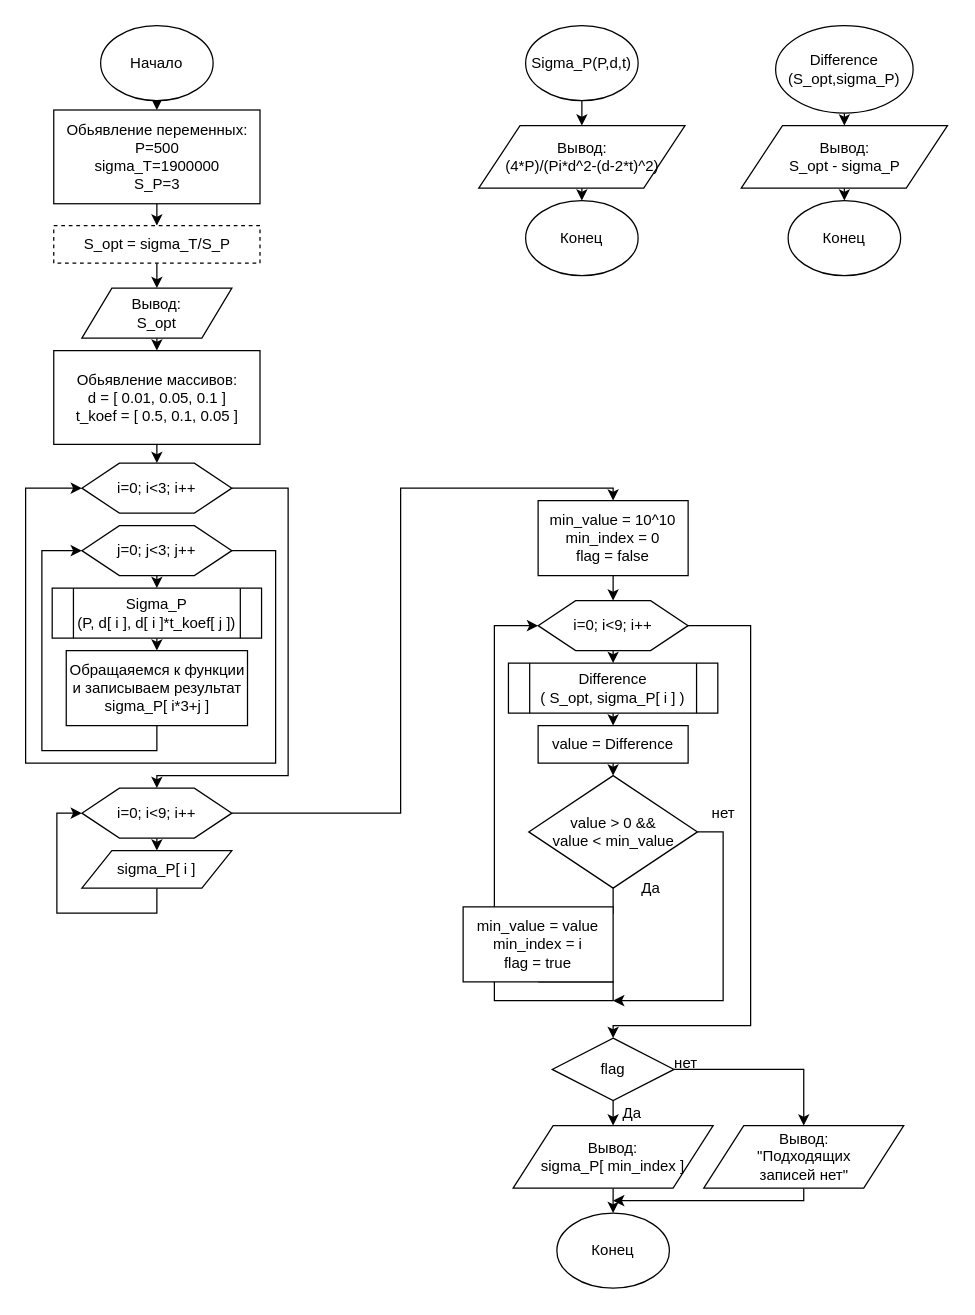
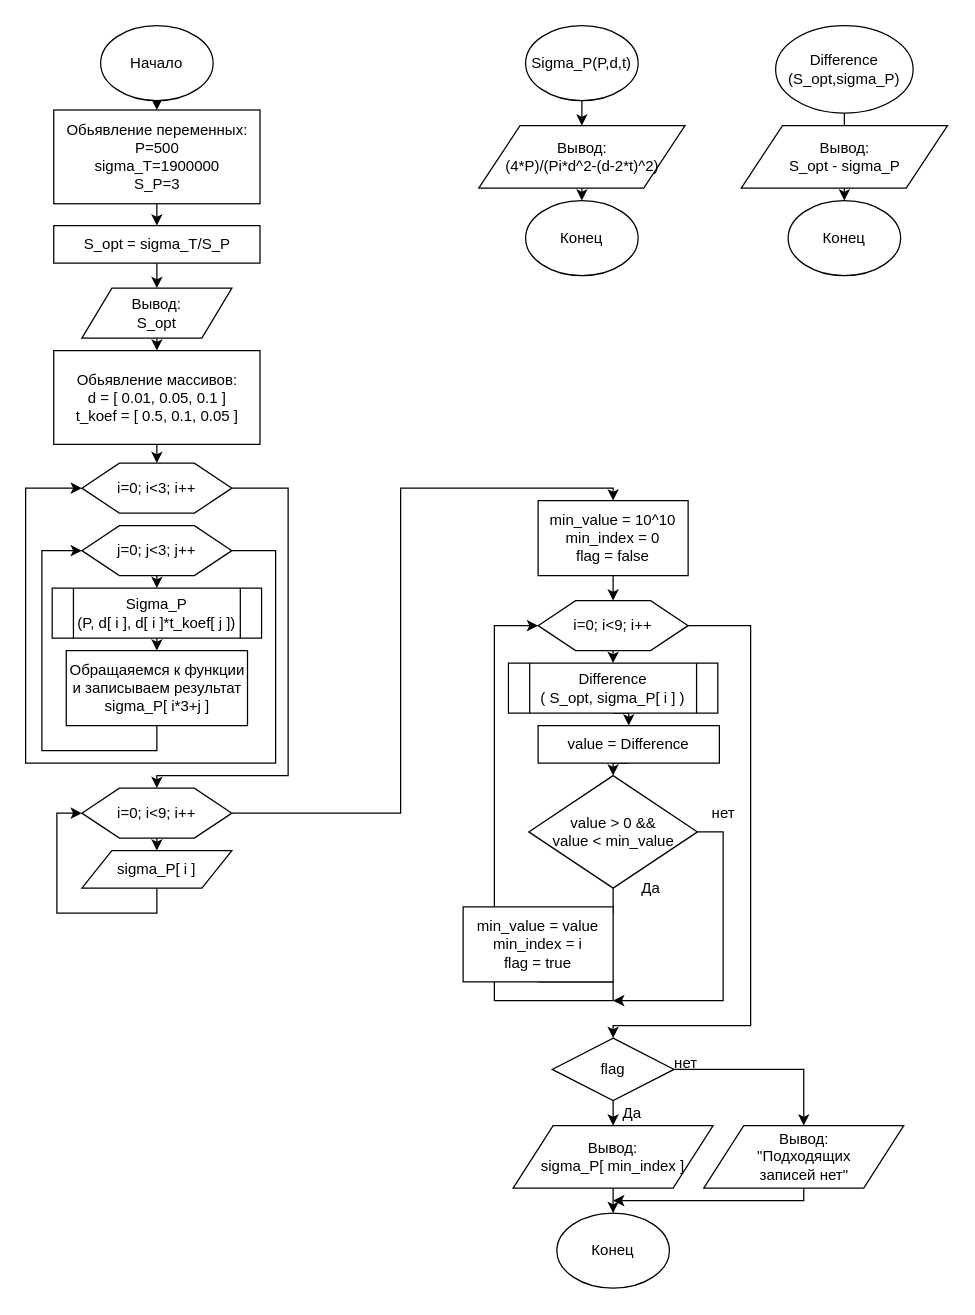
(844, 115) -> (844, 118)
(157, 244) -> (157, 244)
(613, 744) -> (629, 744)
